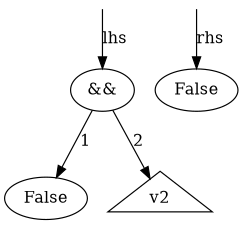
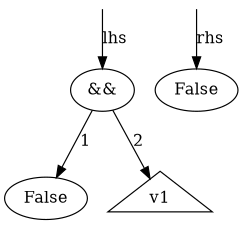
(160, 198) -> (160, 198)
